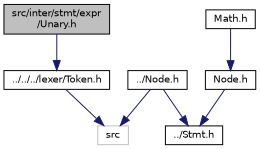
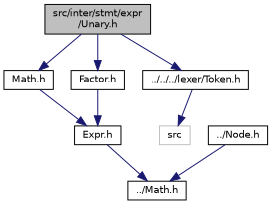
none -> (64, 49)
none -> (98, 80)
(231, 80) -> (98, 135)
(138, 104) -> none
(194, 135) -> (157, 191)
